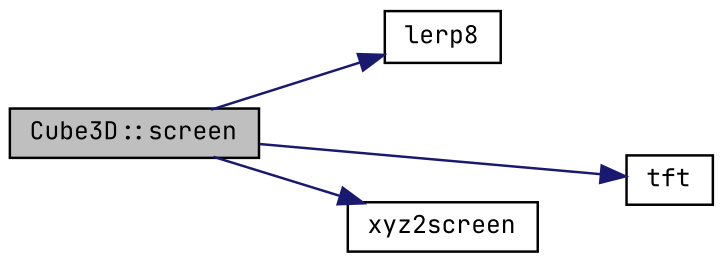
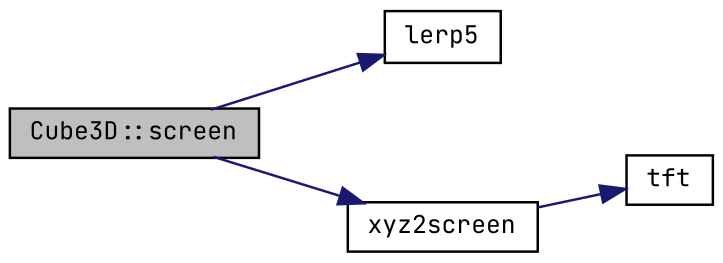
(443, 37) -> (443, 37)
(430, 159) -> (570, 201)
